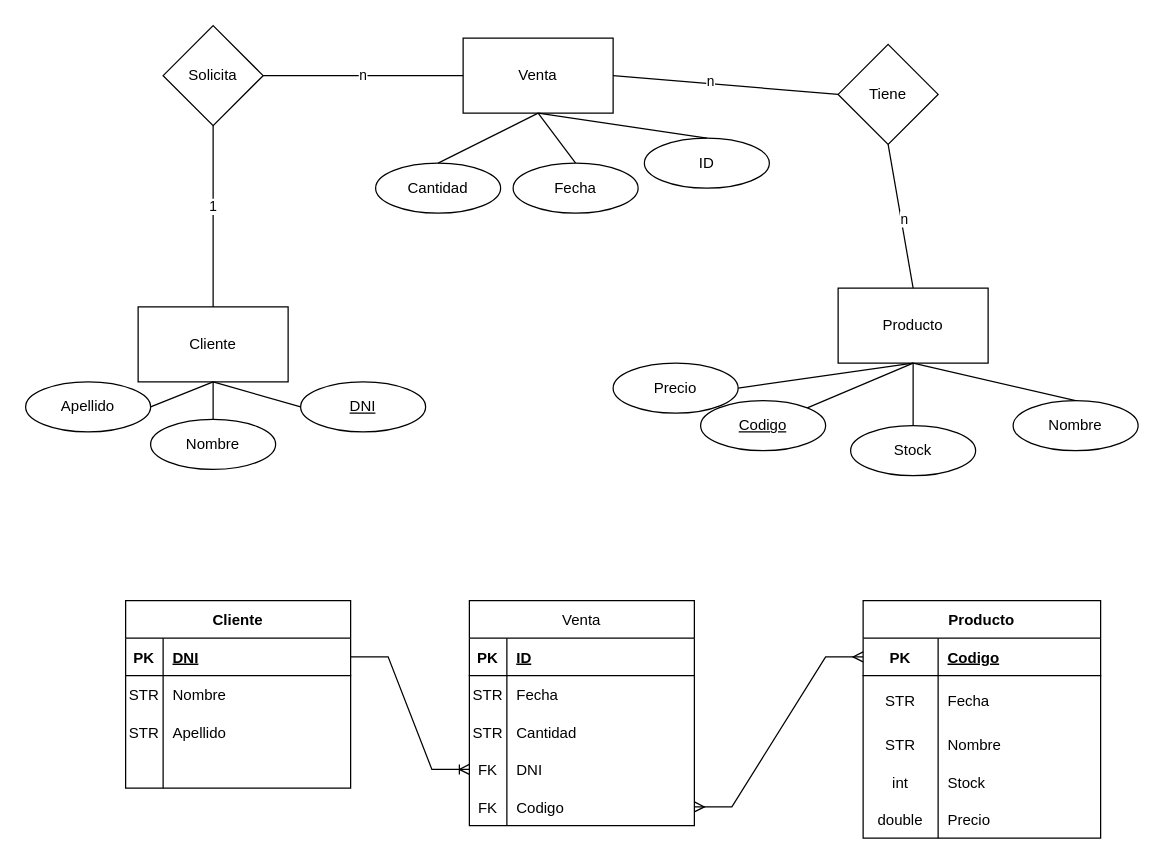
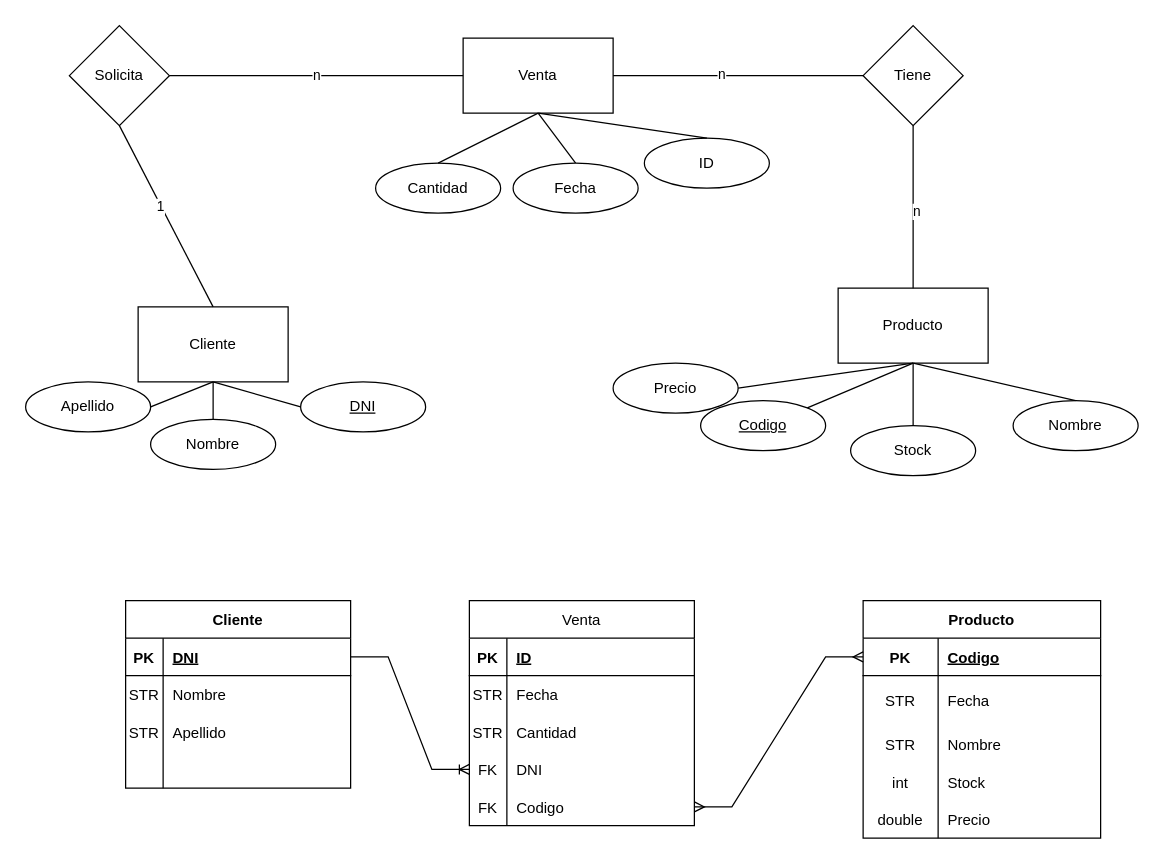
(213, 76) -> (119, 76)
(888, 94) -> (913, 76)
